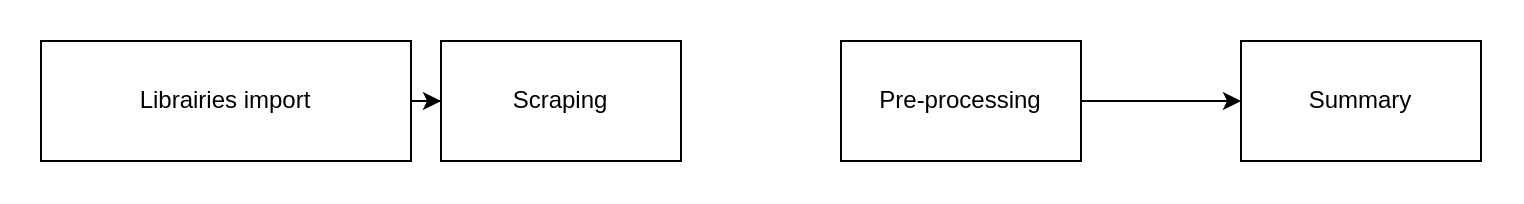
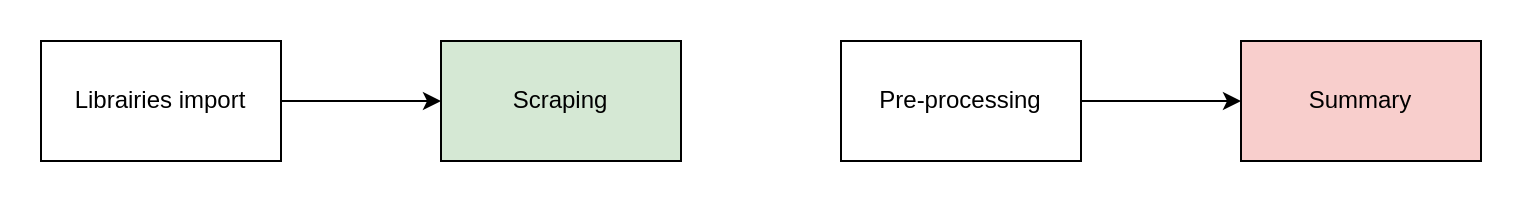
(226, 101) -> (161, 101)
(561, 101) -> (561, 101)
(1361, 101) -> (1361, 101)
